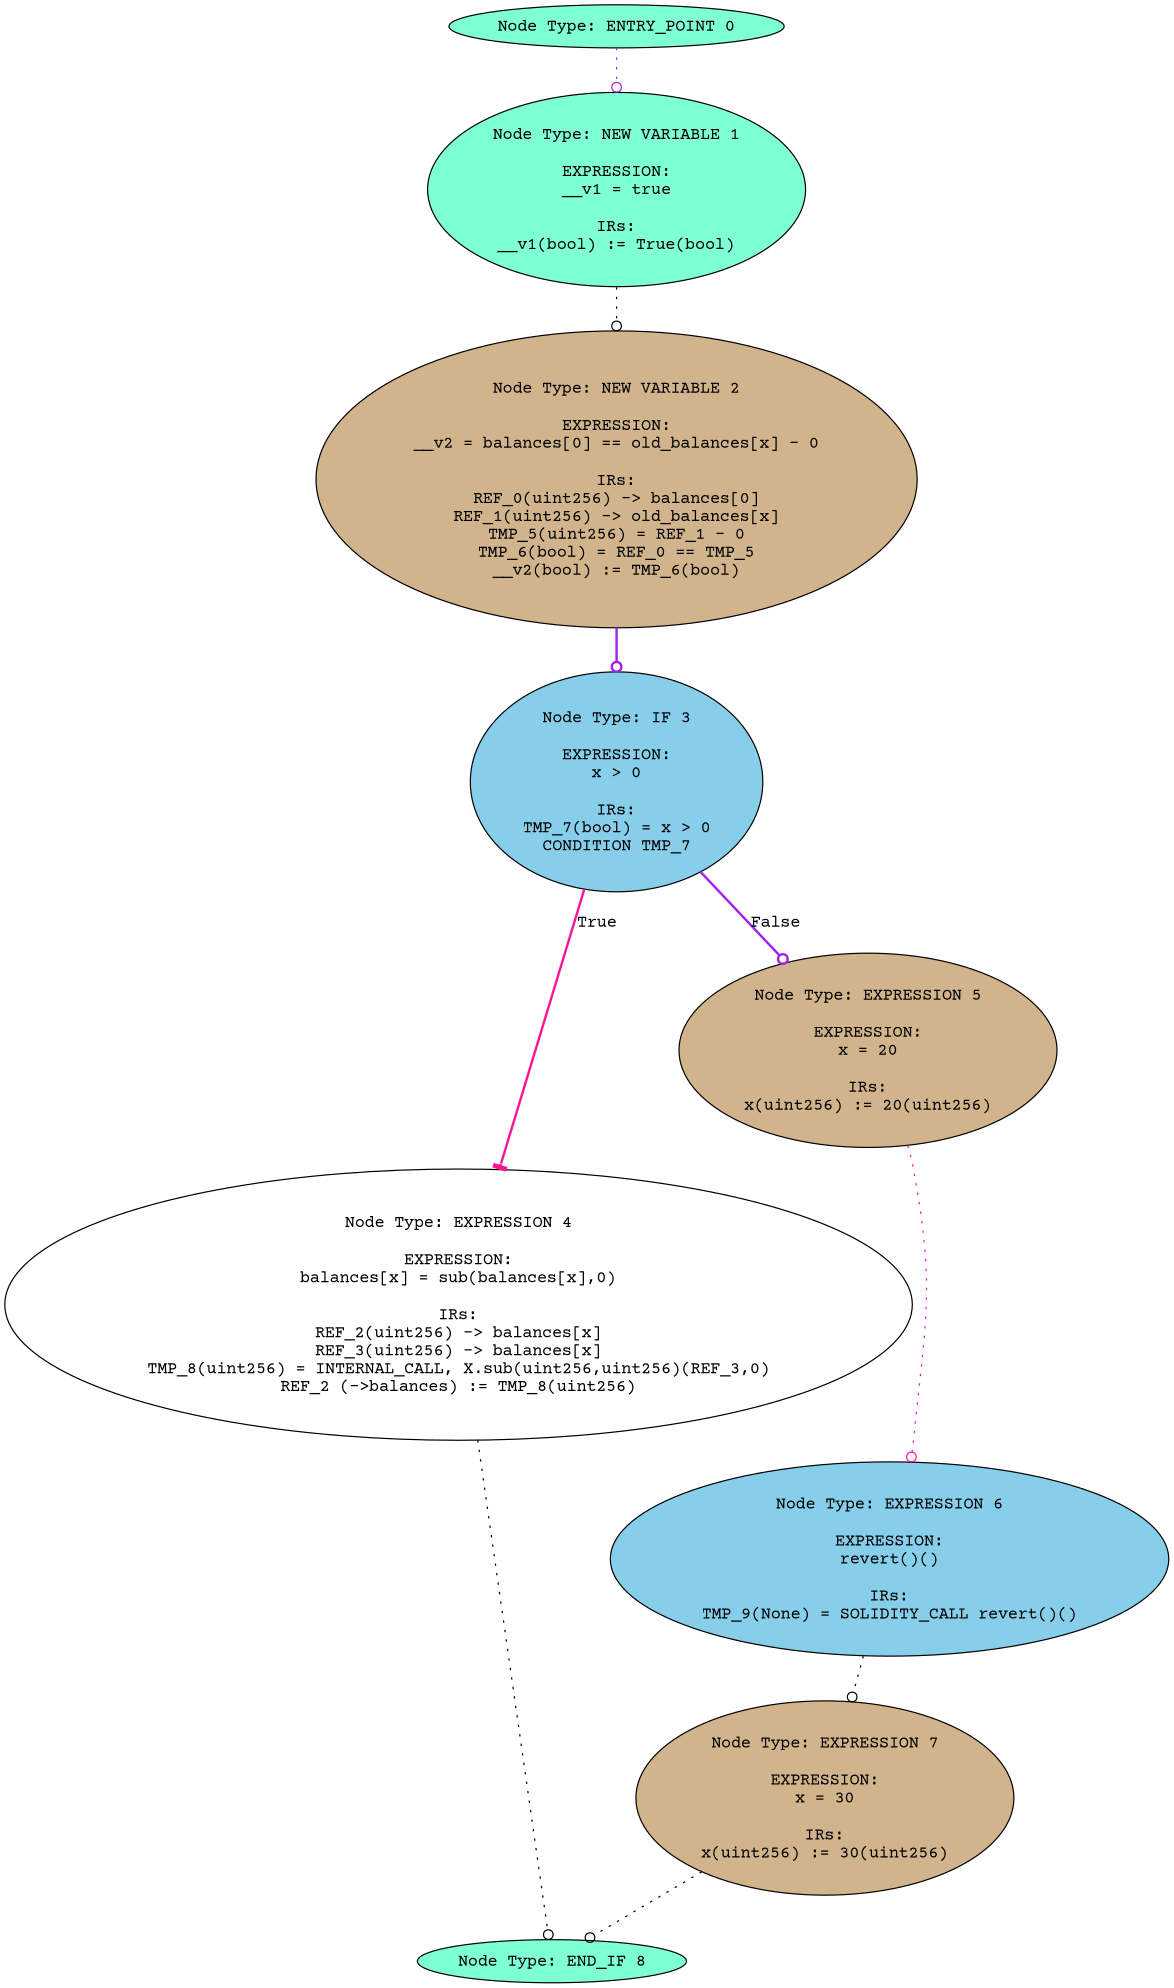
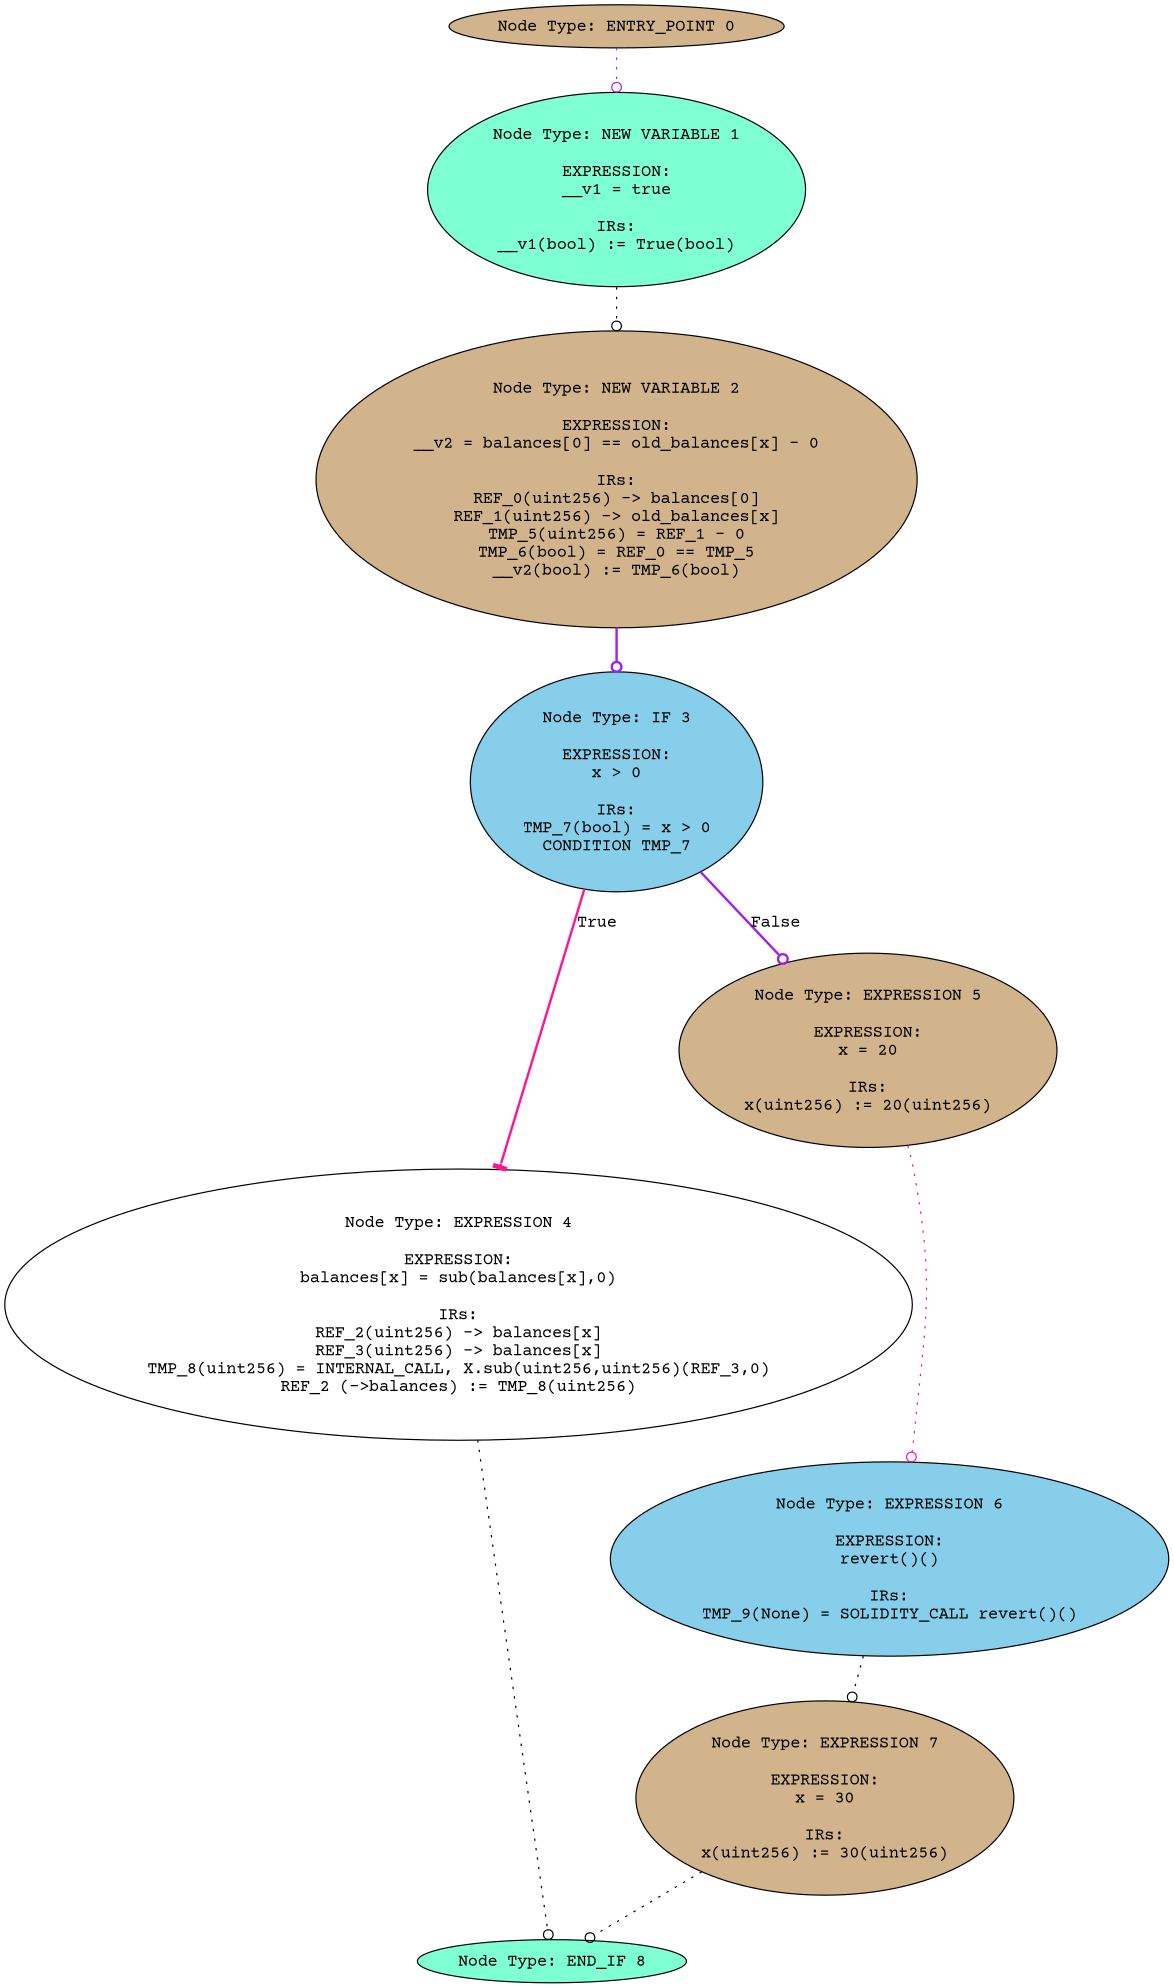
(617, 26) -> (617, 26)
